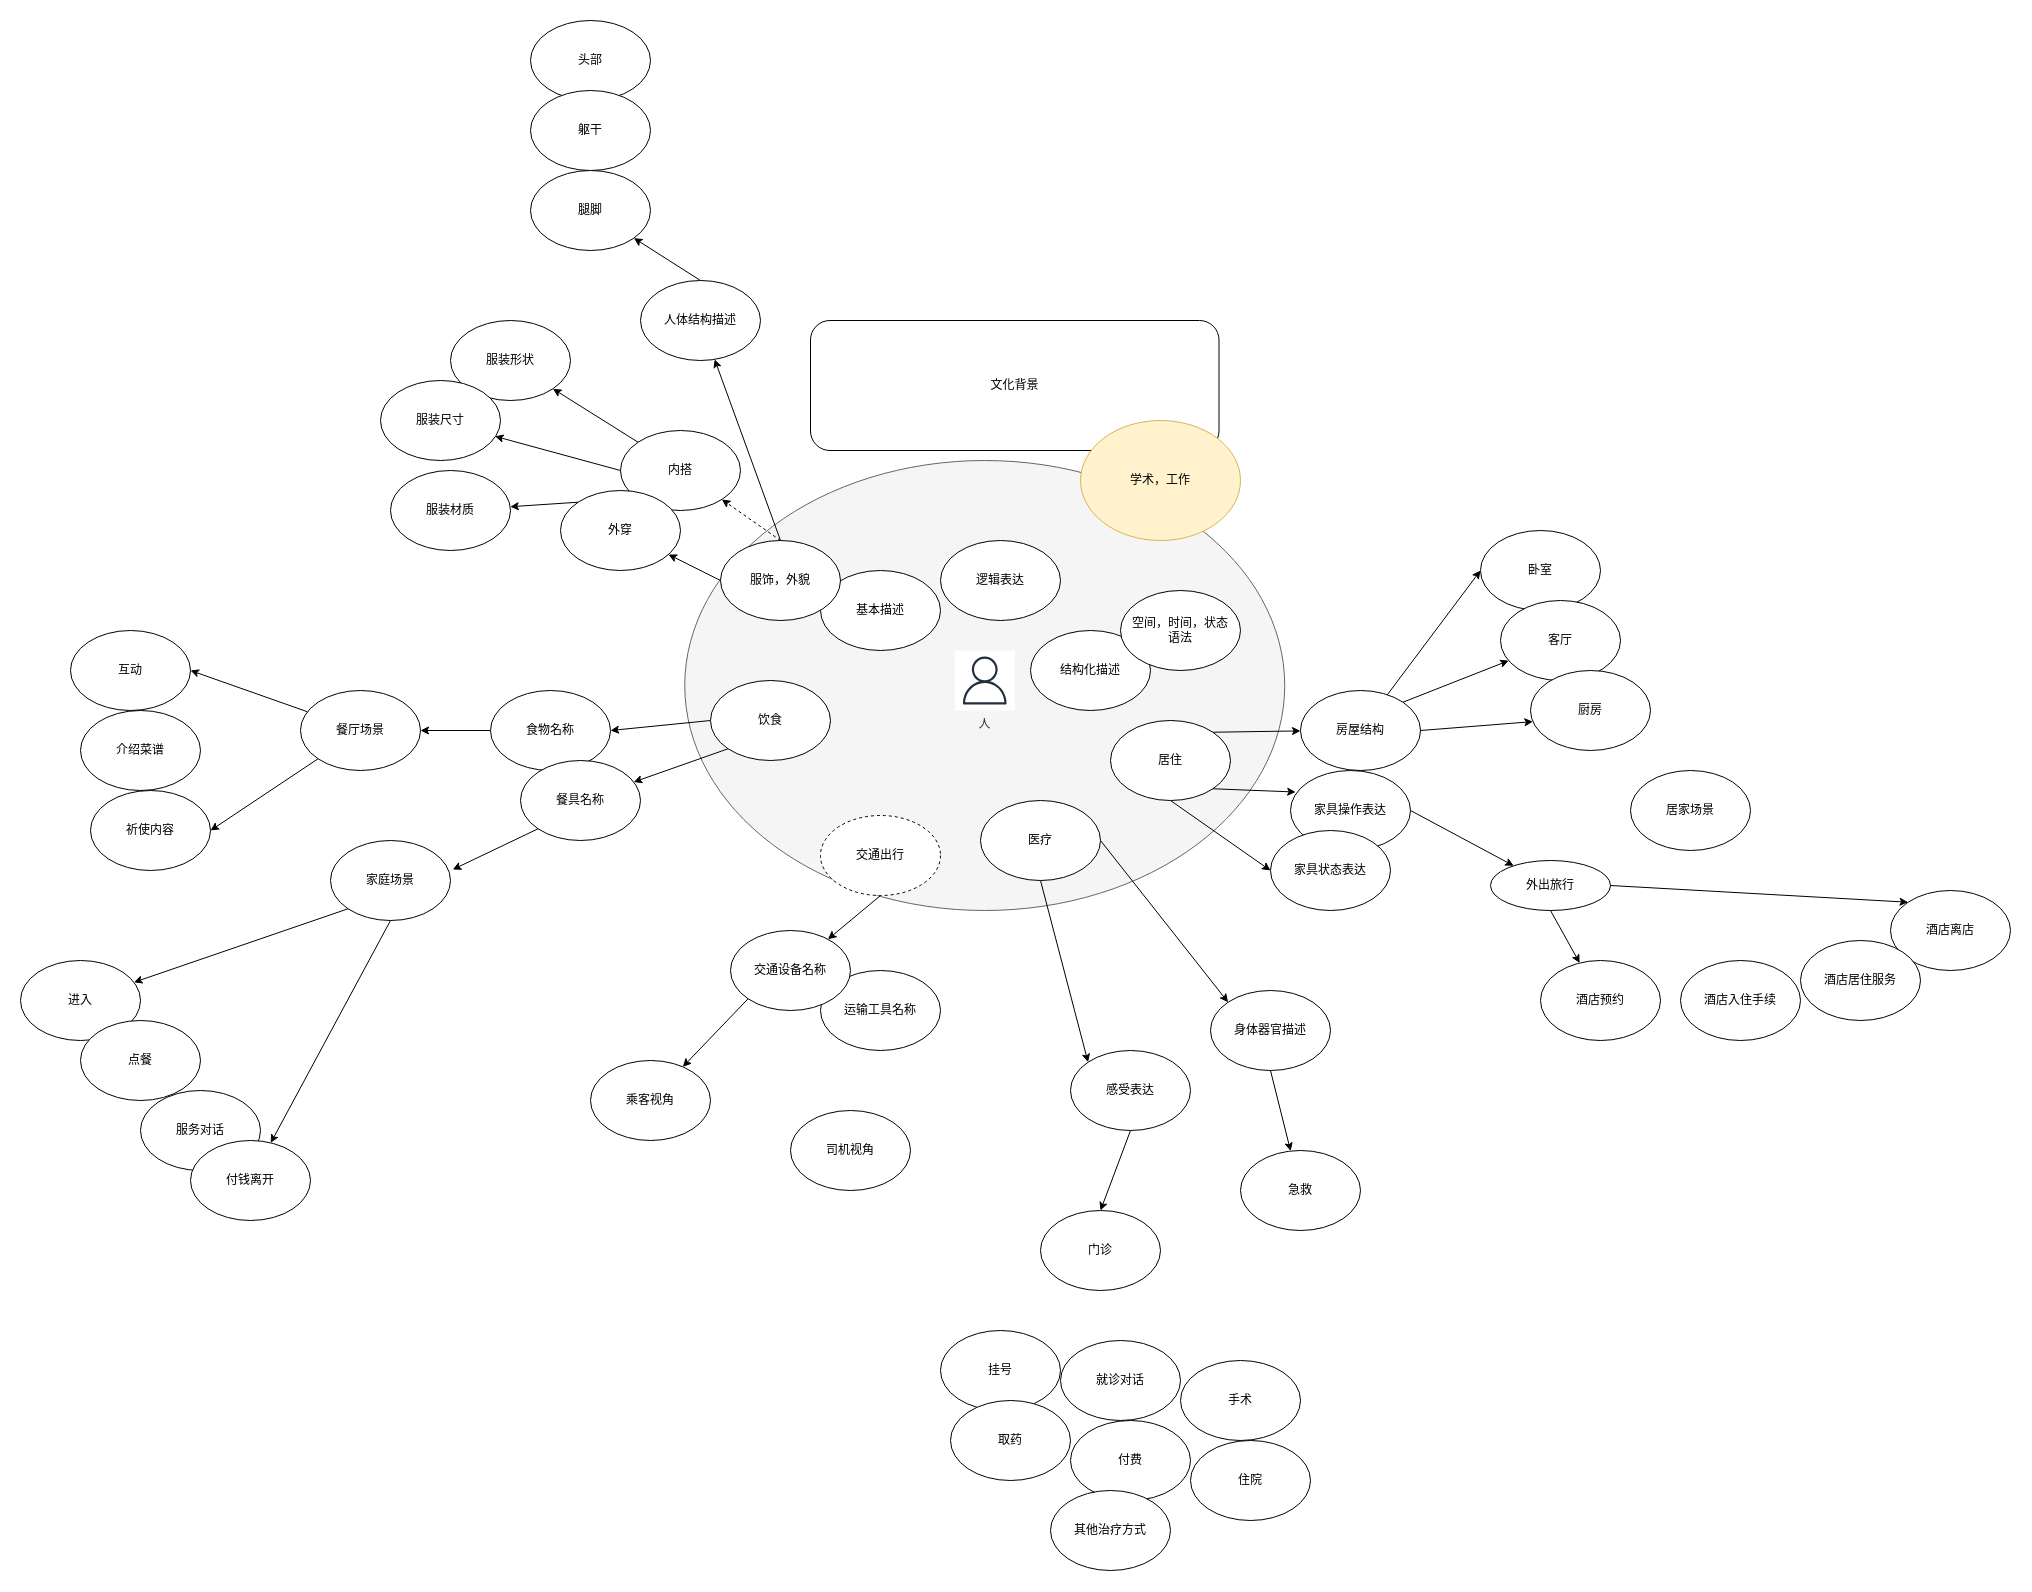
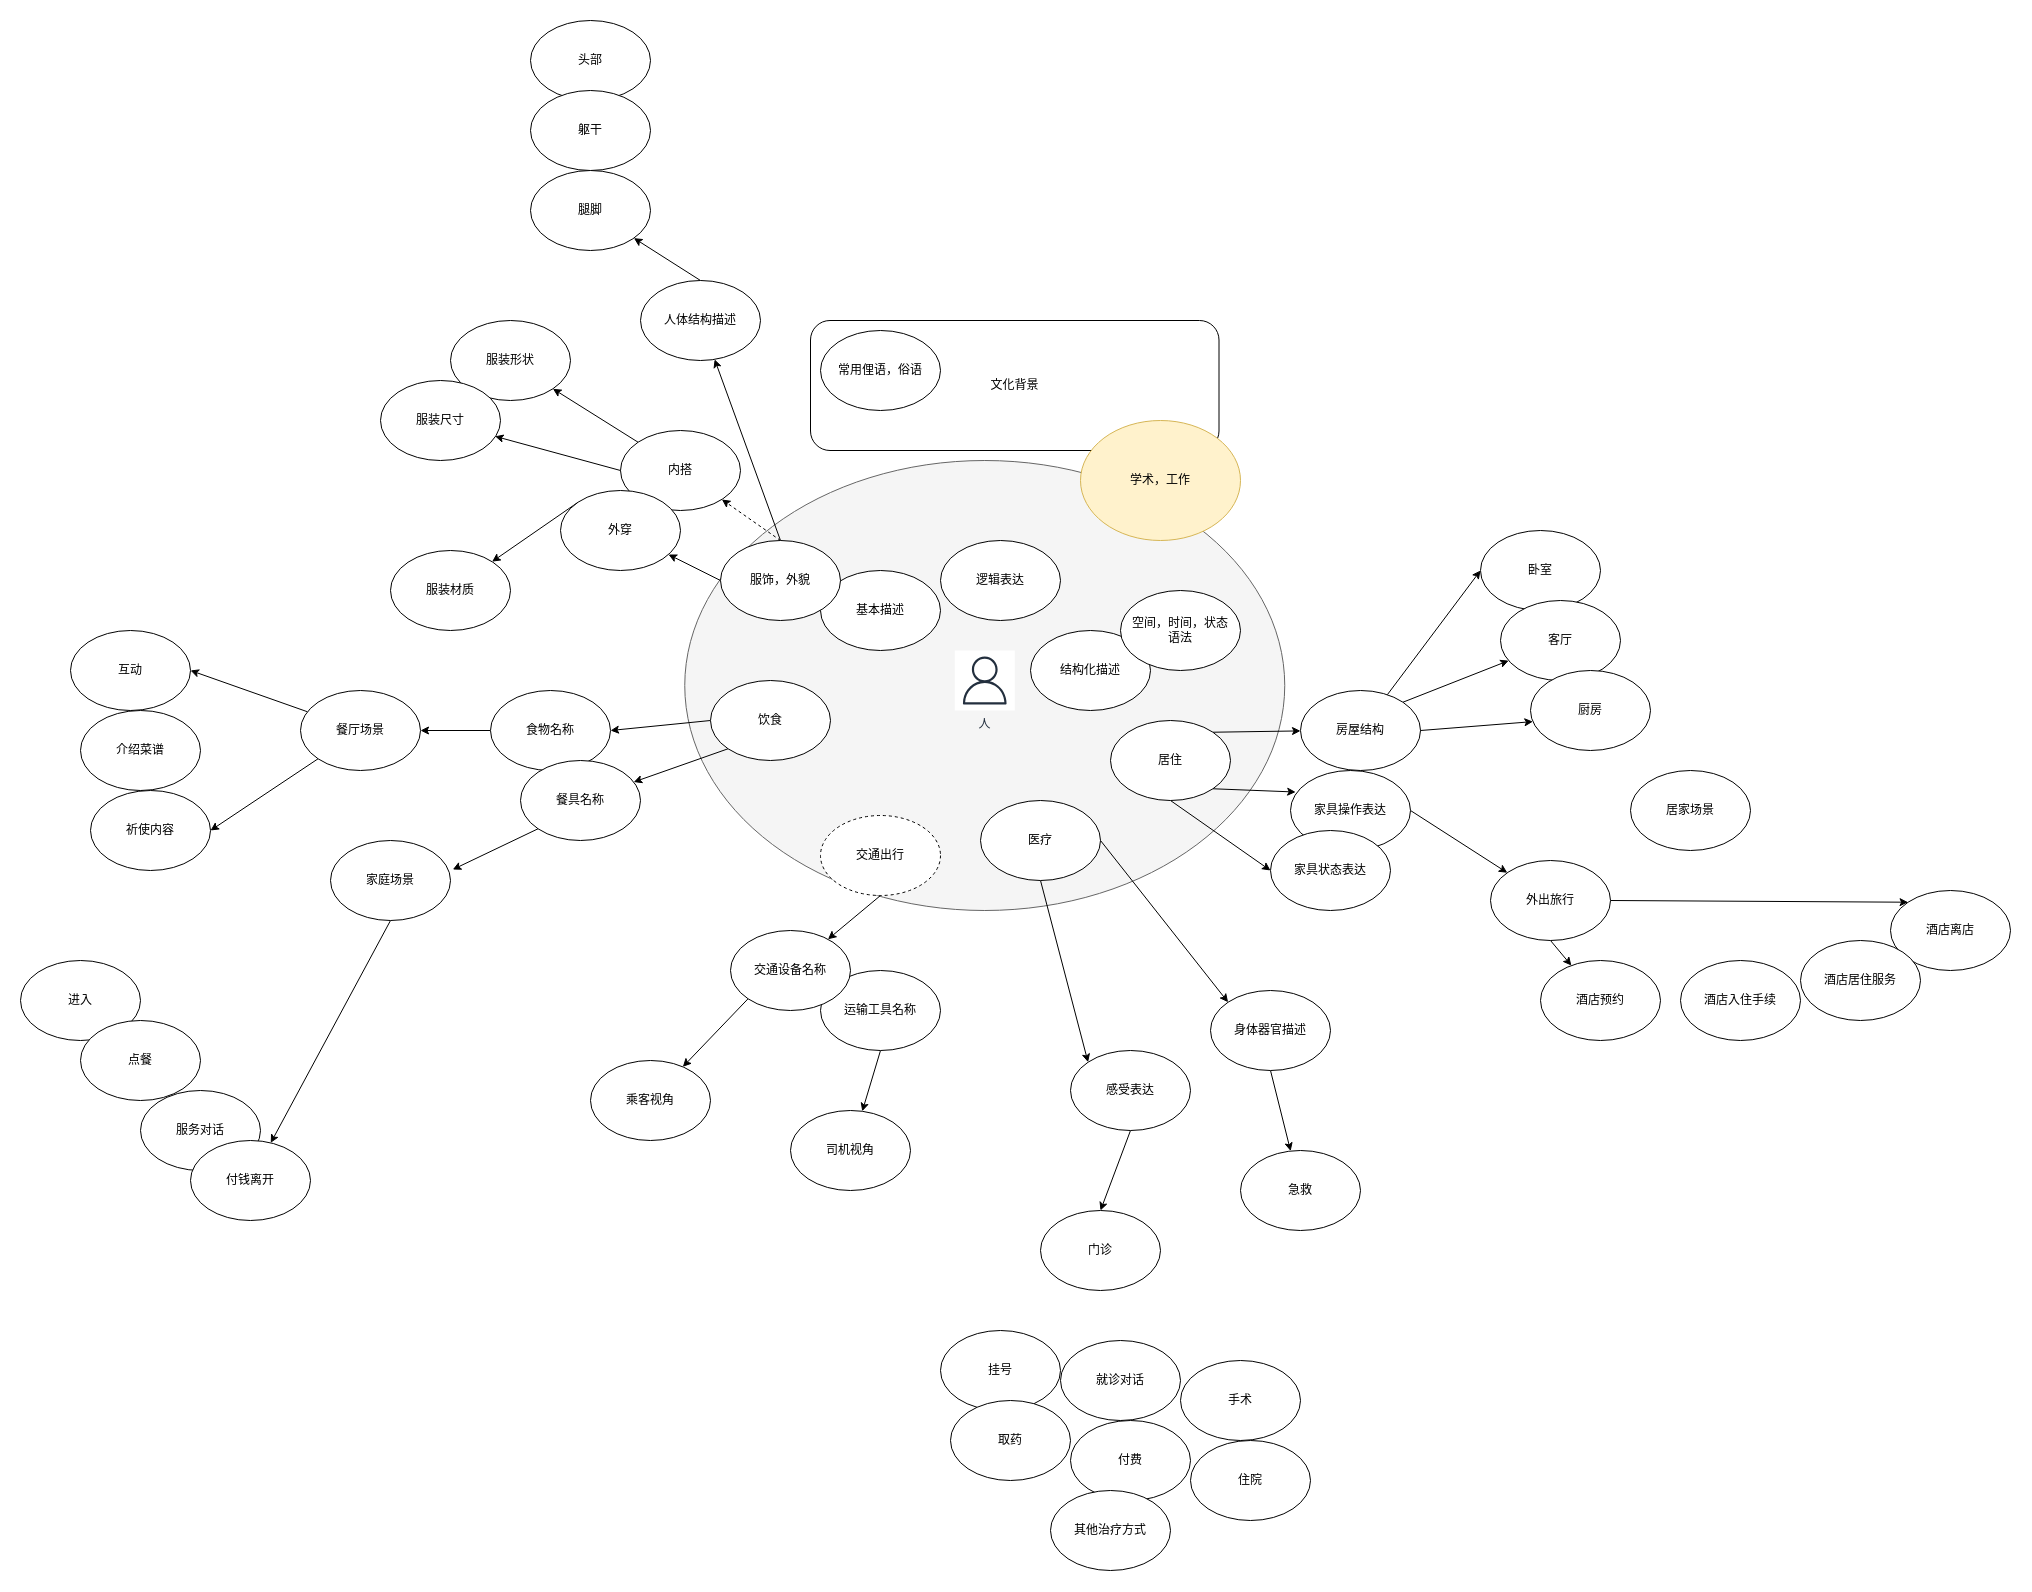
none -> (881, 371)
(451, 511) -> (451, 591)
(1551, 886) -> (1551, 901)
(244, 945) -> none
none -> (872, 1077)
